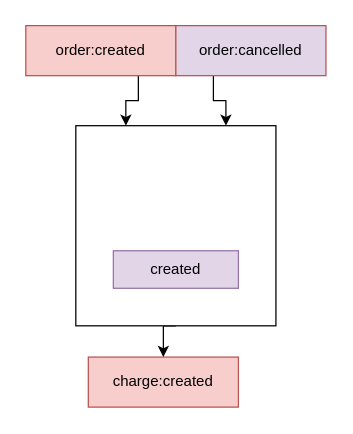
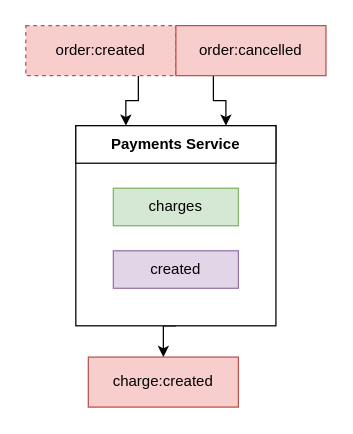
(101, 51) -> (101, 51)
(251, 51) -> (251, 51)
none -> (176, 144)
none -> (176, 207)
